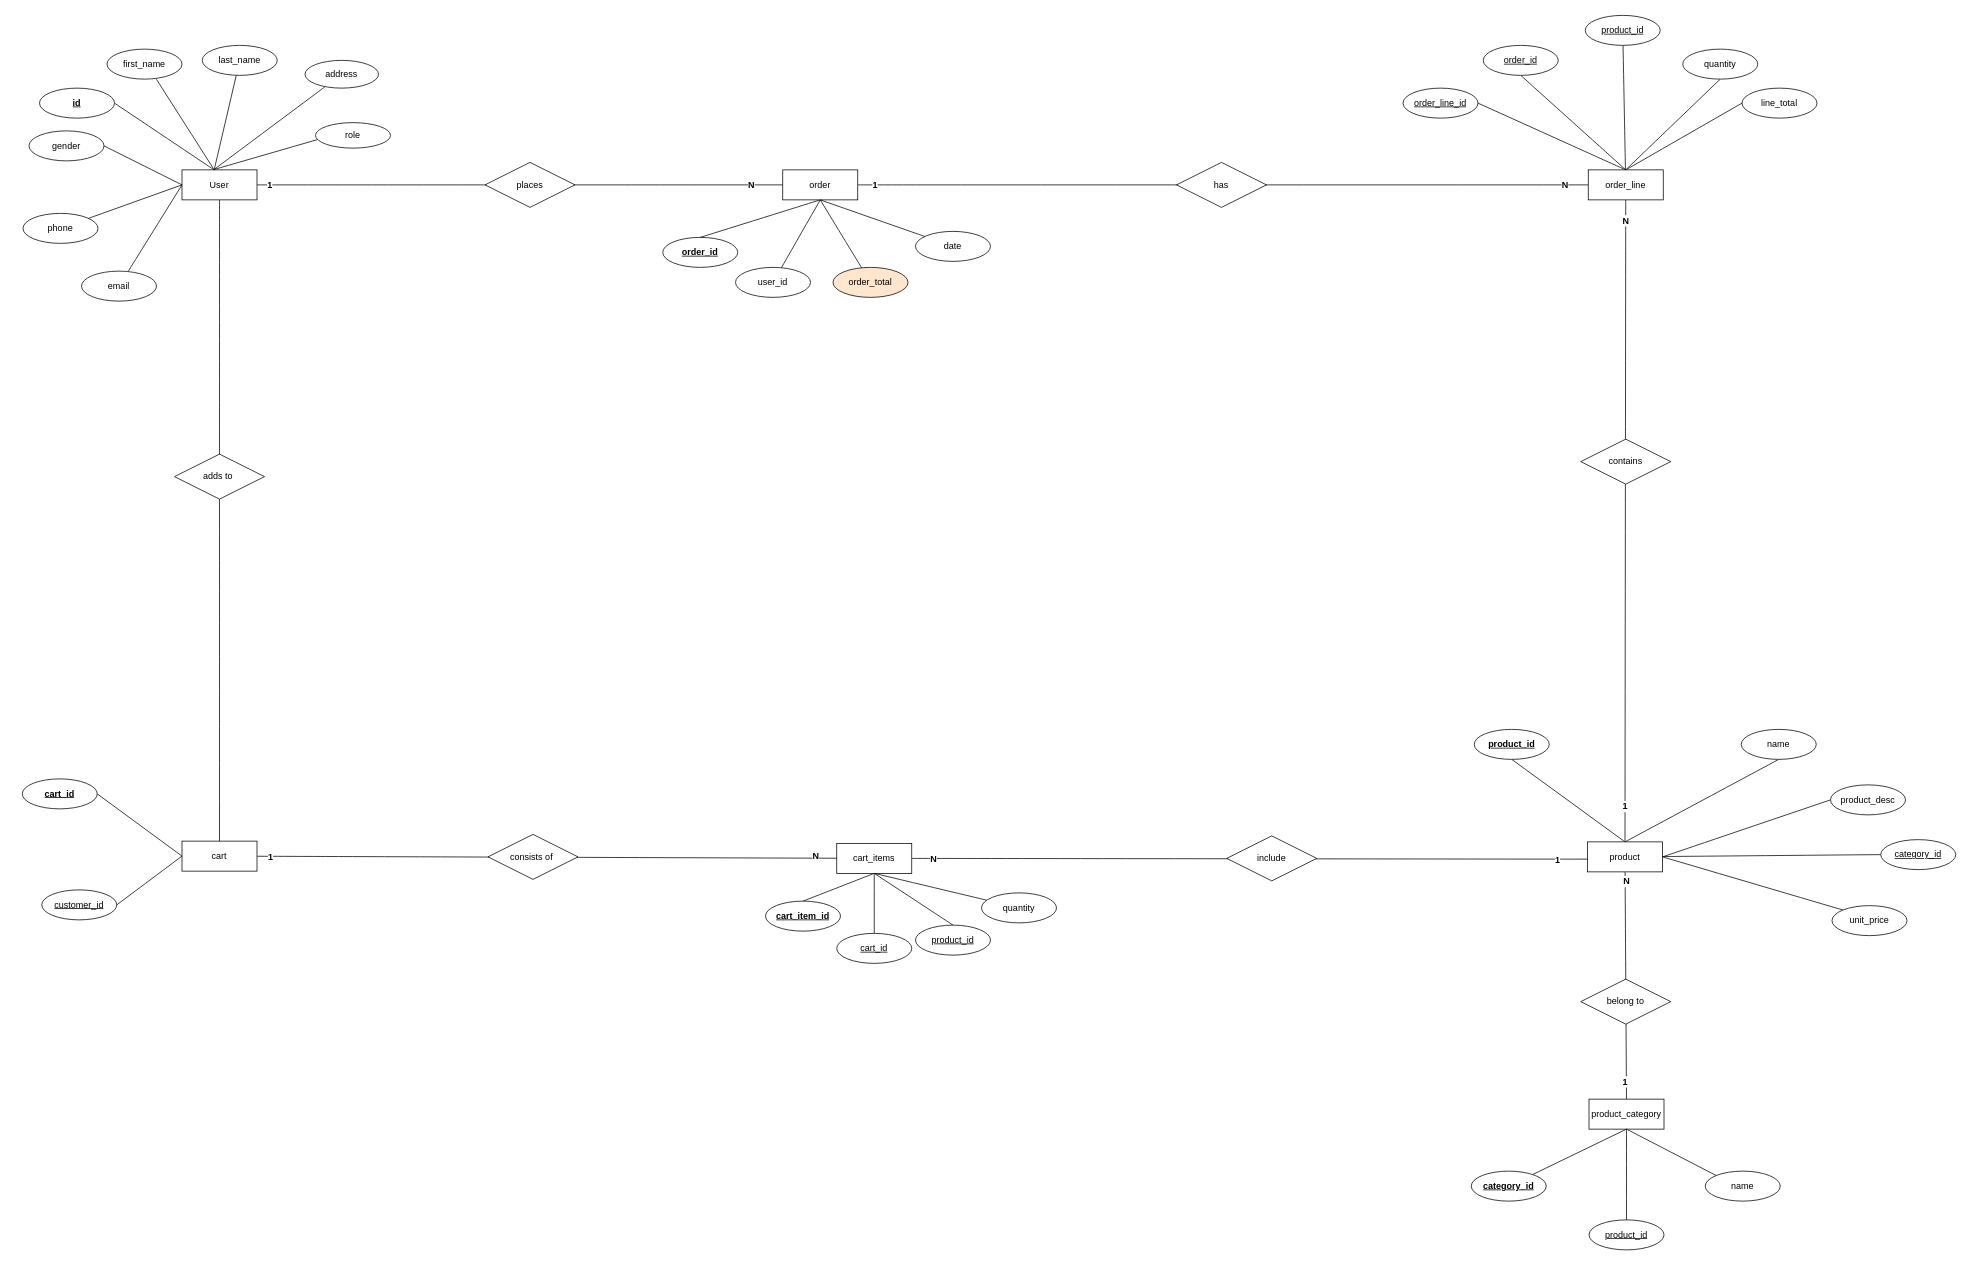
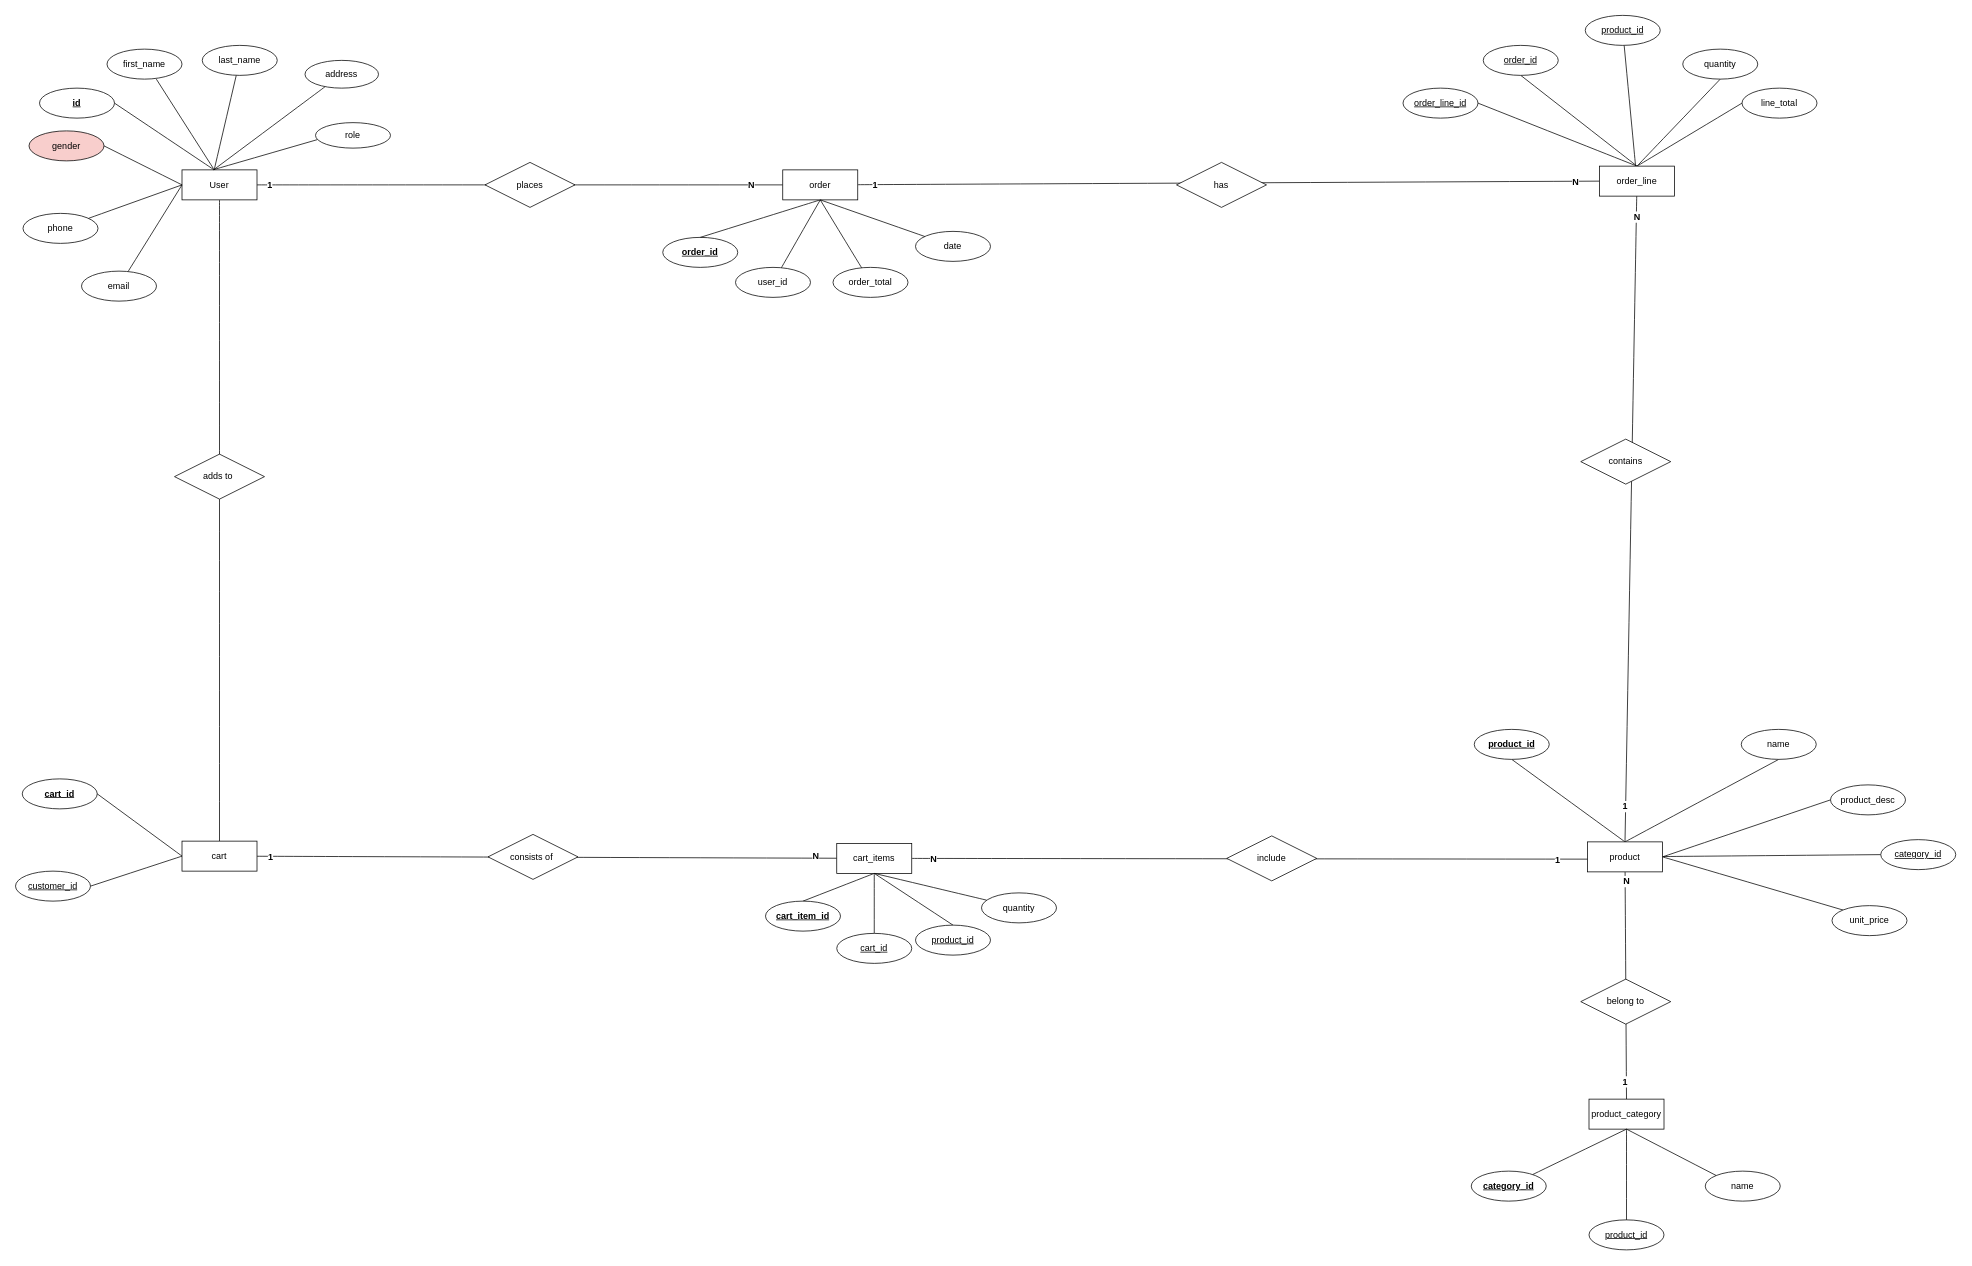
(66, 146) -> (66, 146)
(1626, 185) -> (1637, 181)
(870, 282) -> (870, 282)
(79, 905) -> (53, 886)
